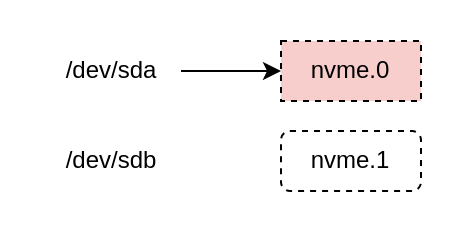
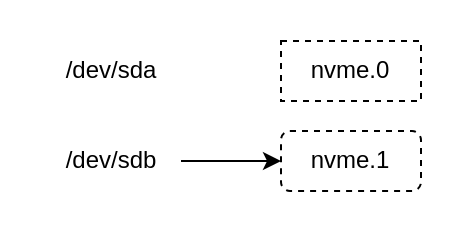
(224, 71) -> none
(351, 71) -> (351, 71)
none -> (224, 161)
